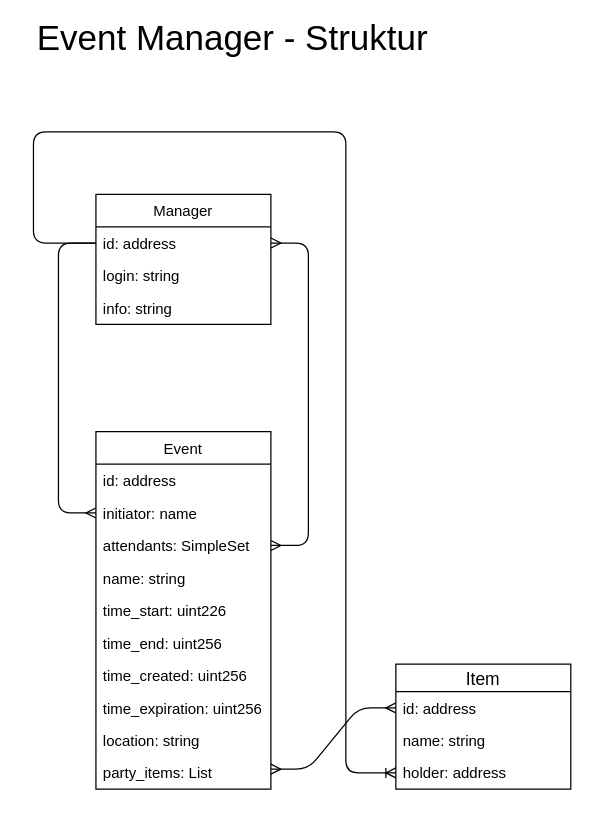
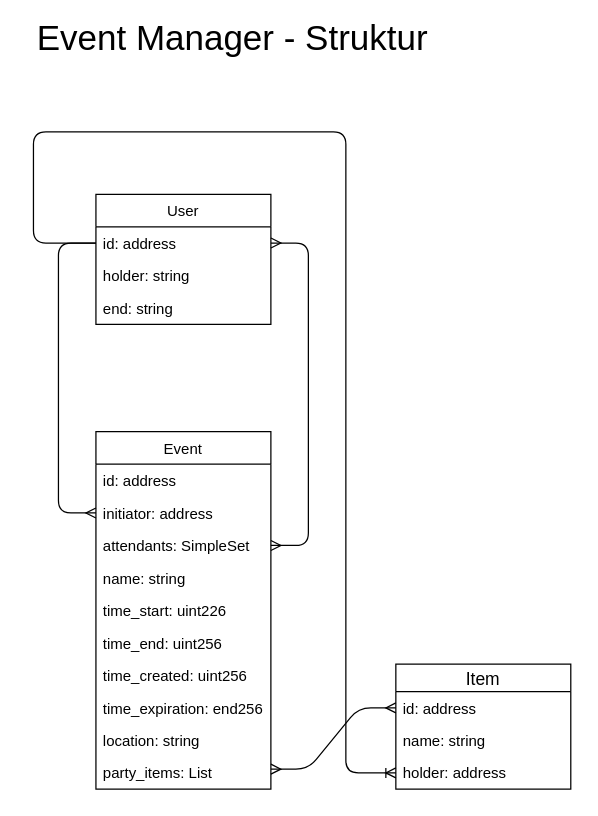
(183, 211) -> (183, 211)
(147, 276) -> (154, 276)
(145, 309) -> (143, 309)
(156, 514) -> (168, 514)
(192, 709) -> (189, 709)
